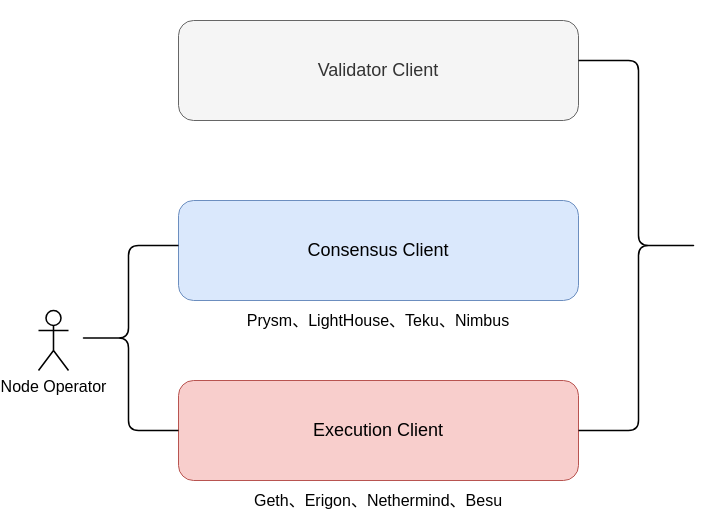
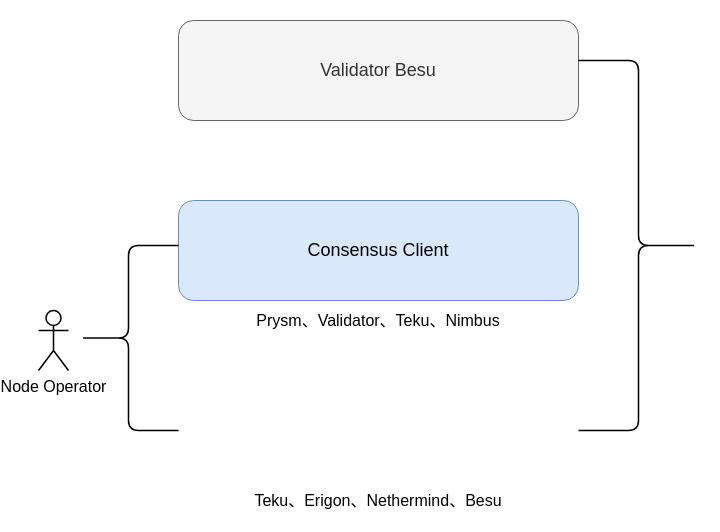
(379, 71) -> (379, 71)
(379, 321) -> (379, 321)
(379, 431) -> none
(379, 501) -> (379, 501)
